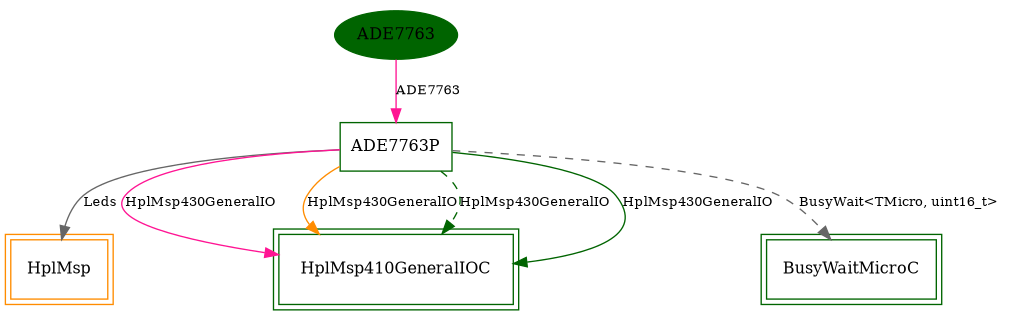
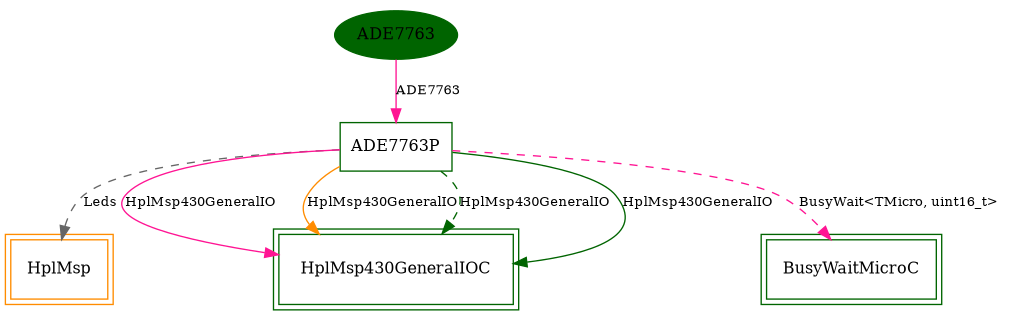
(644, 166) -> (644, 166)
(147, 171) -> (147, 171)
(396, 269) -> (396, 269)
